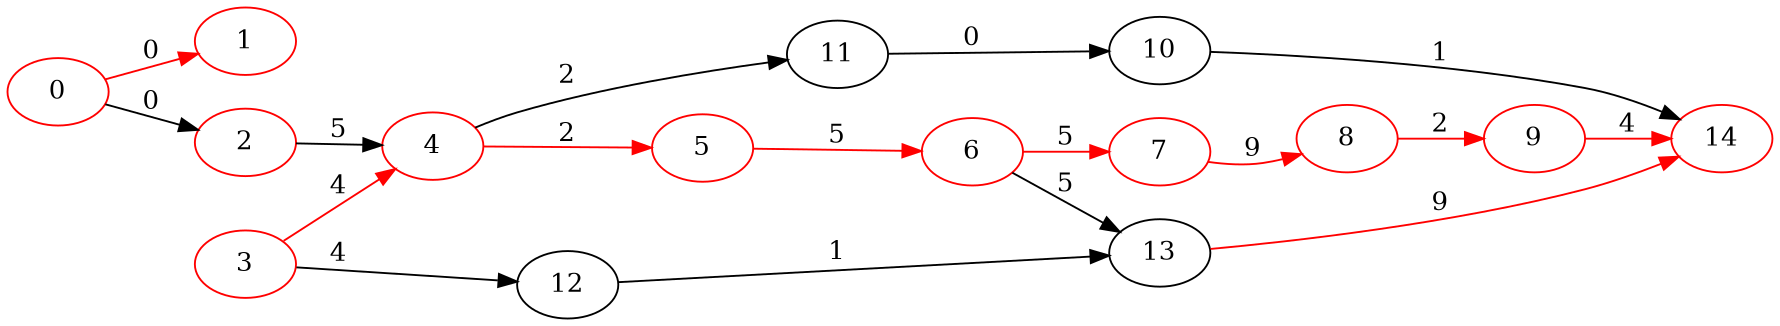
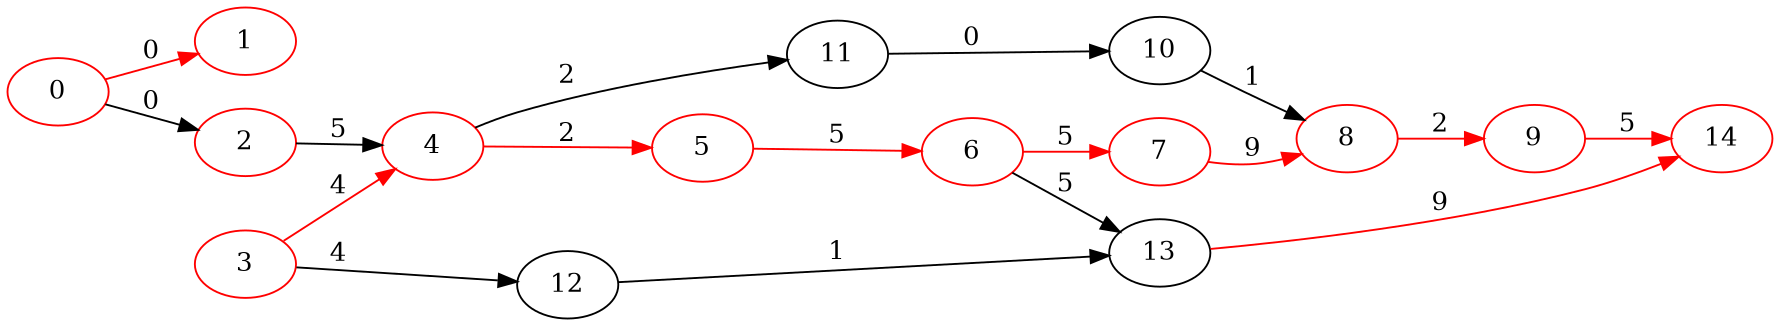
(1439, 68) -> (1244, 92)
(1628, 125) -> (1628, 125)
